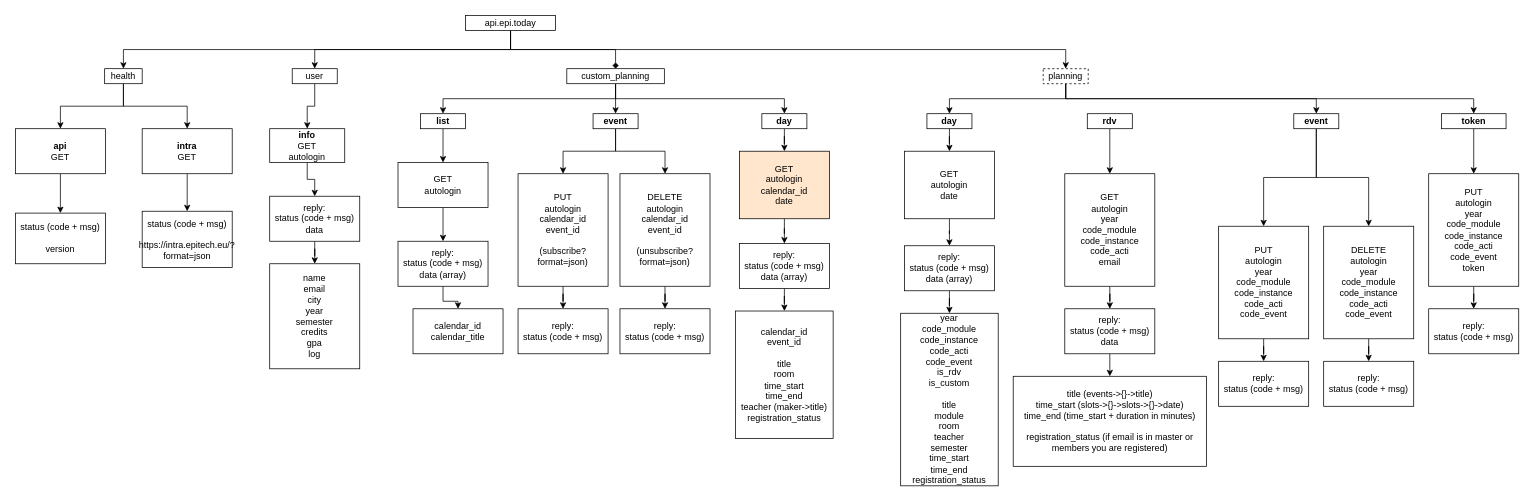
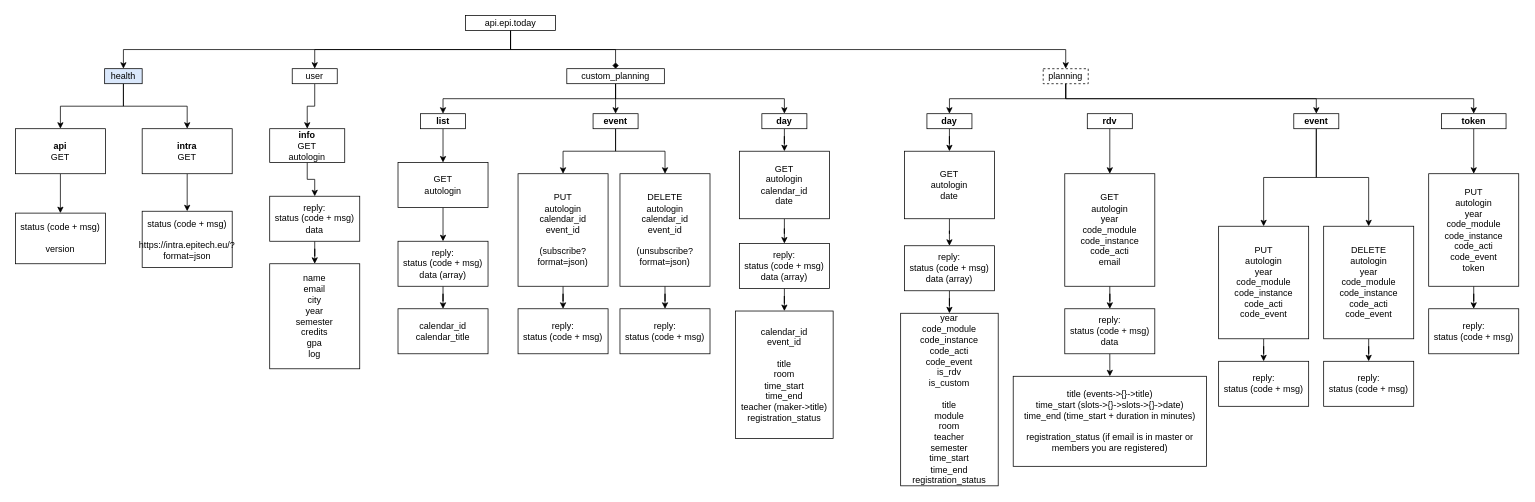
(123, 76) -> (123, 76)
(784, 185) -> (784, 185)
(458, 331) -> (443, 331)
